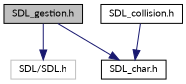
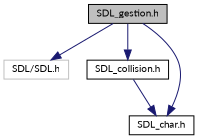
none -> (128, 37)
